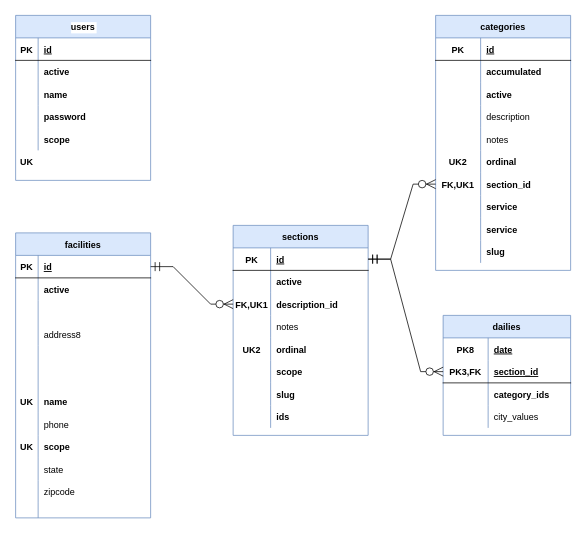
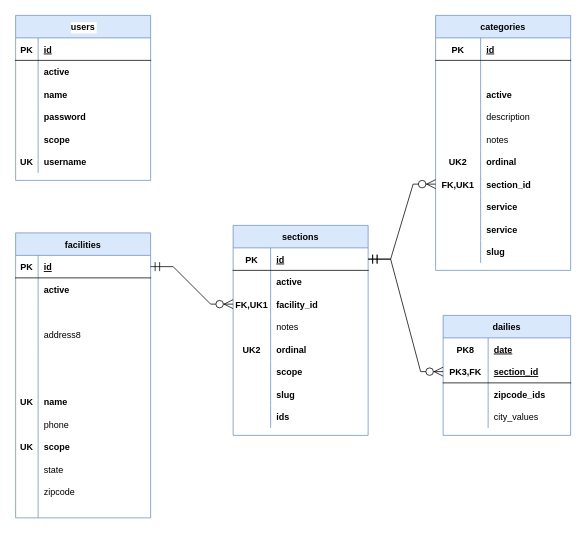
(525, 72) -> none
none -> (94, 162)
(308, 305) -> (299, 305)
(523, 395) -> (519, 395)
